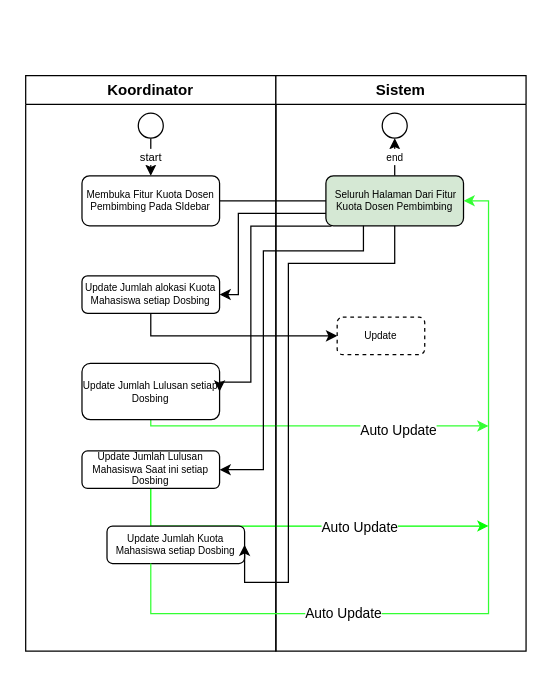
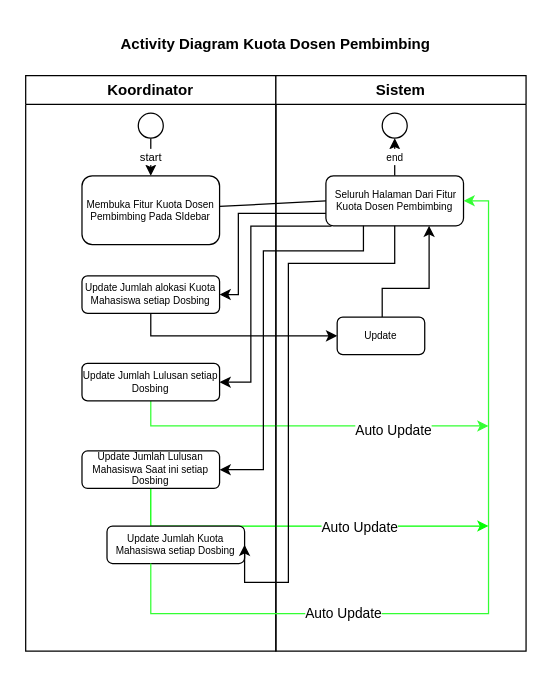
none -> (276, 44)
(151, 201) -> (151, 210)
(394, 201) -> (394, 201)
none -> (419, 288)
(381, 336) -> (381, 336)
(151, 391) -> (151, 382)
